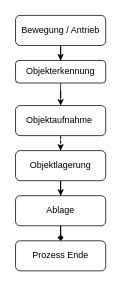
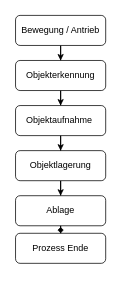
(60, 72) -> (60, 75)
(60, 137) -> (60, 137)
(60, 255) -> (60, 248)
